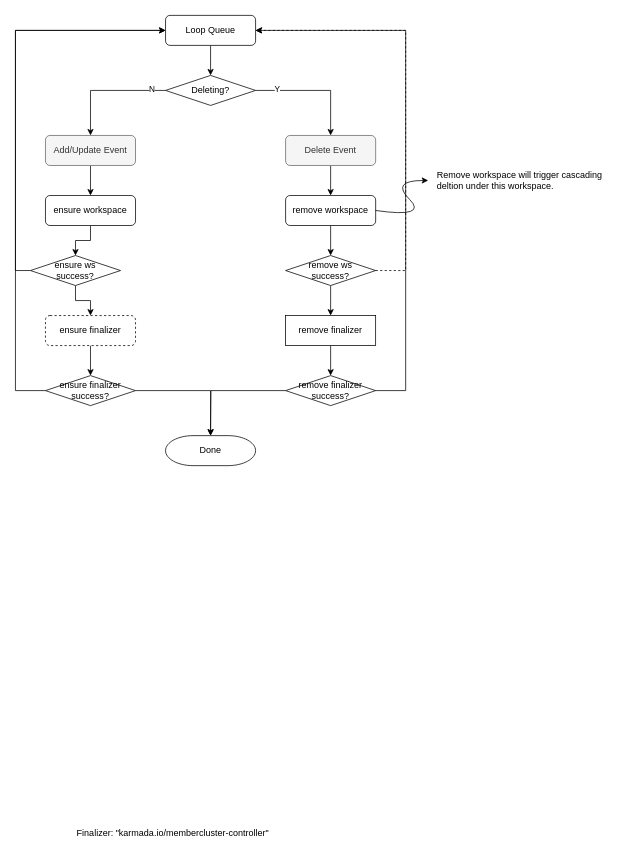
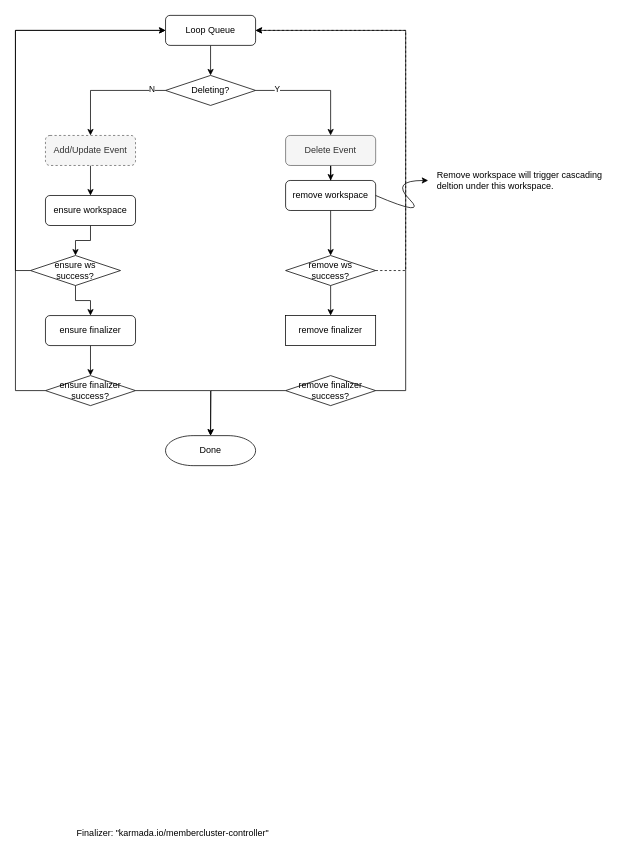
(90, 150) -> (90, 150)
(330, 210) -> (330, 195)
(90, 330) -> (90, 330)
(330, 357) -> none
